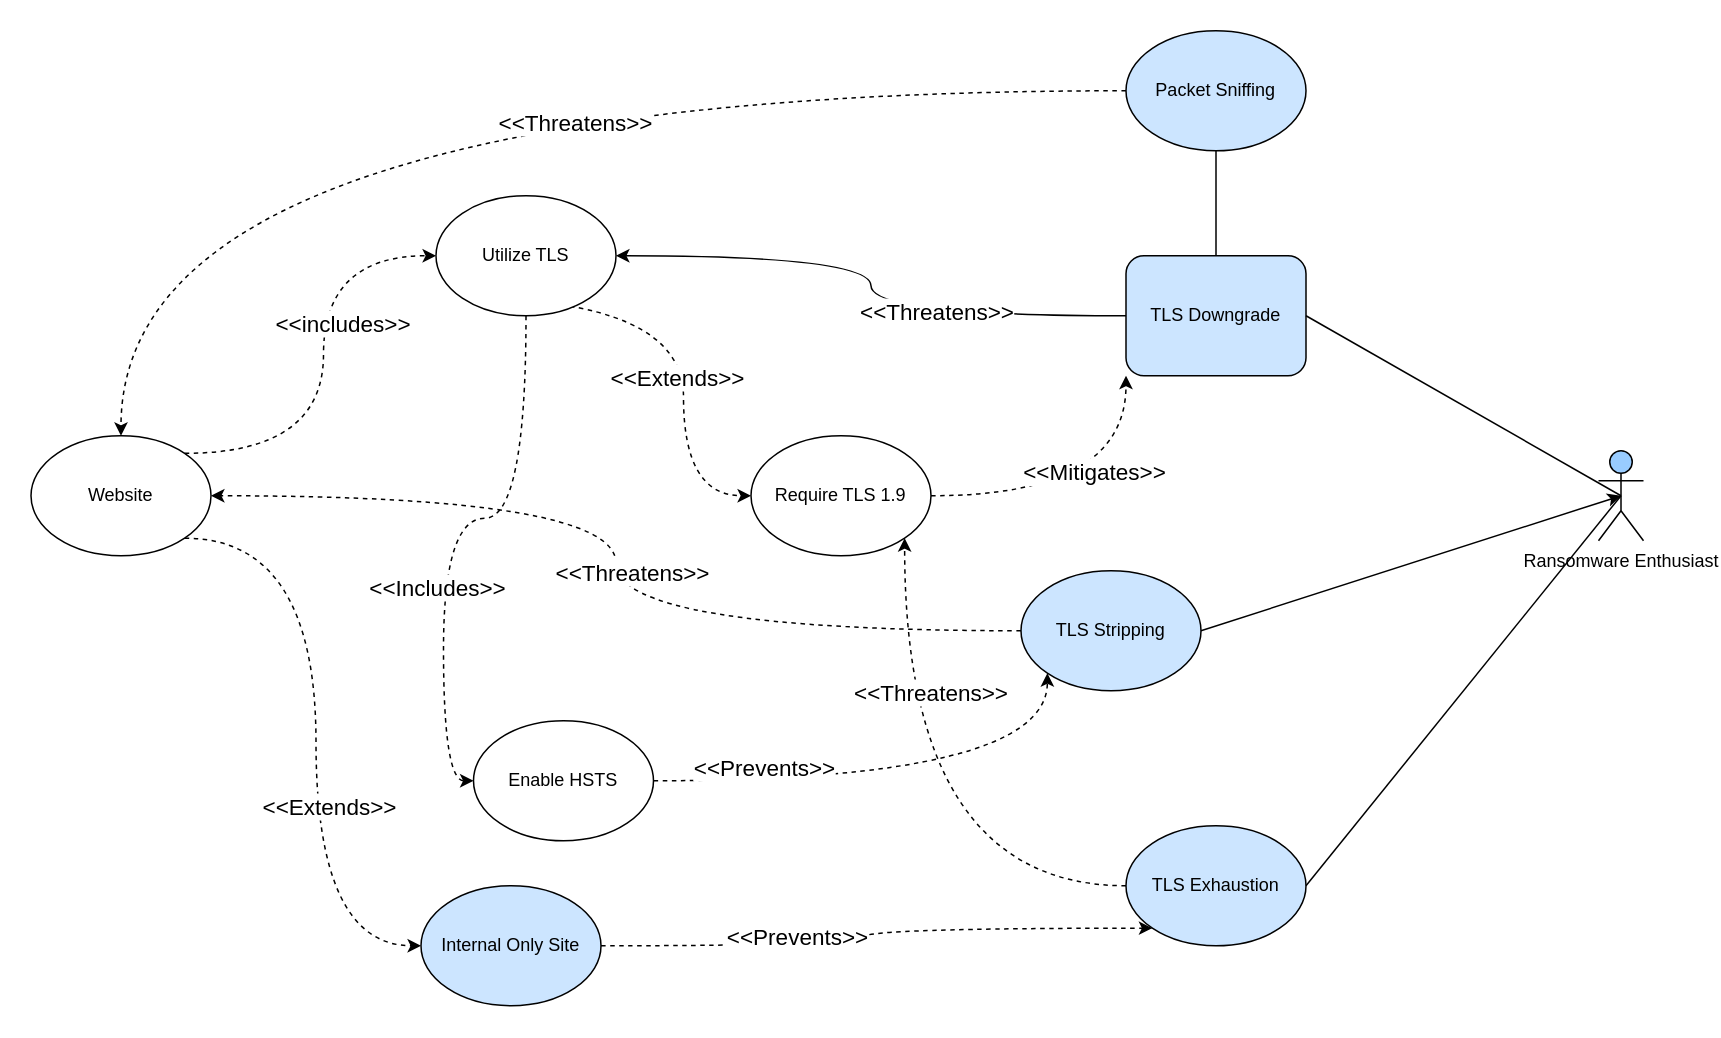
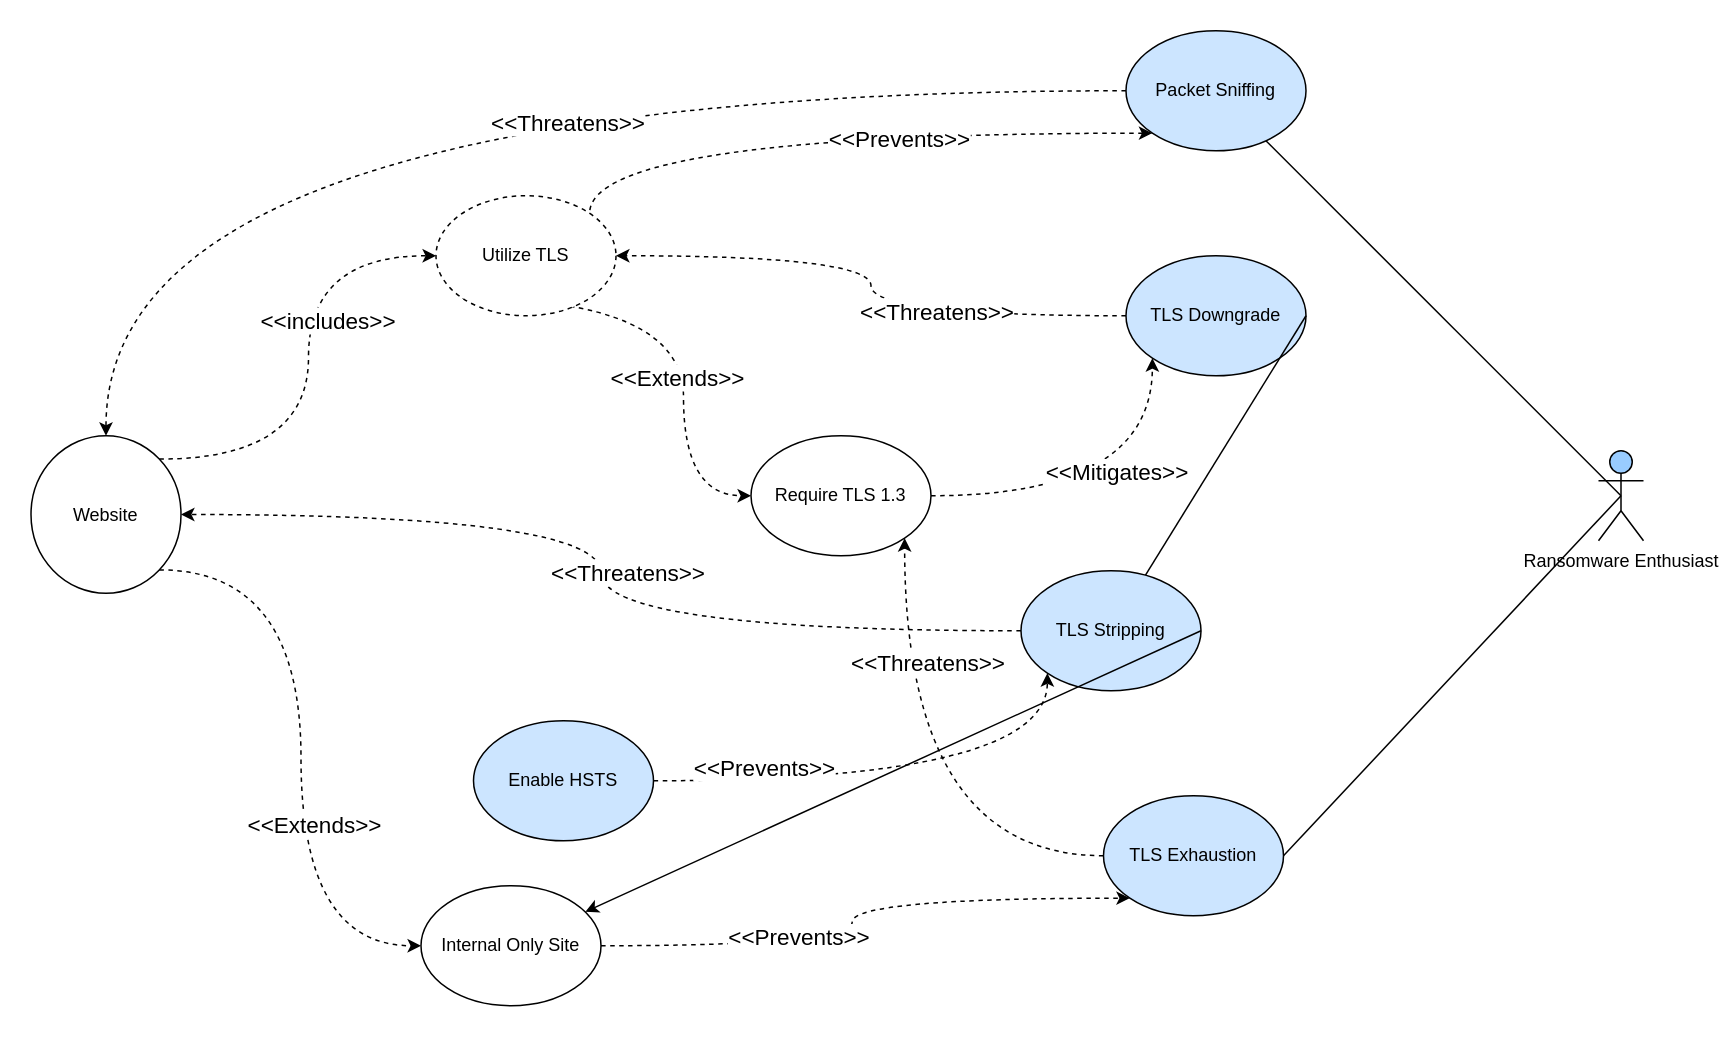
none -> (856, 141)
(1216, 203) -> (1434, 309)
(526, 256) -> (526, 256)
(759, 259) -> (759, 259)
(1216, 316) -> (1216, 316)
(1460, 404) -> (1226, 445)
(517, 455) -> none
(121, 496) -> (106, 515)
(841, 496) -> (841, 496)
(1406, 565) -> (748, 838)
(563, 781) -> (563, 781)
(1216, 886) -> (1193, 856)
(511, 946) -> (511, 946)
